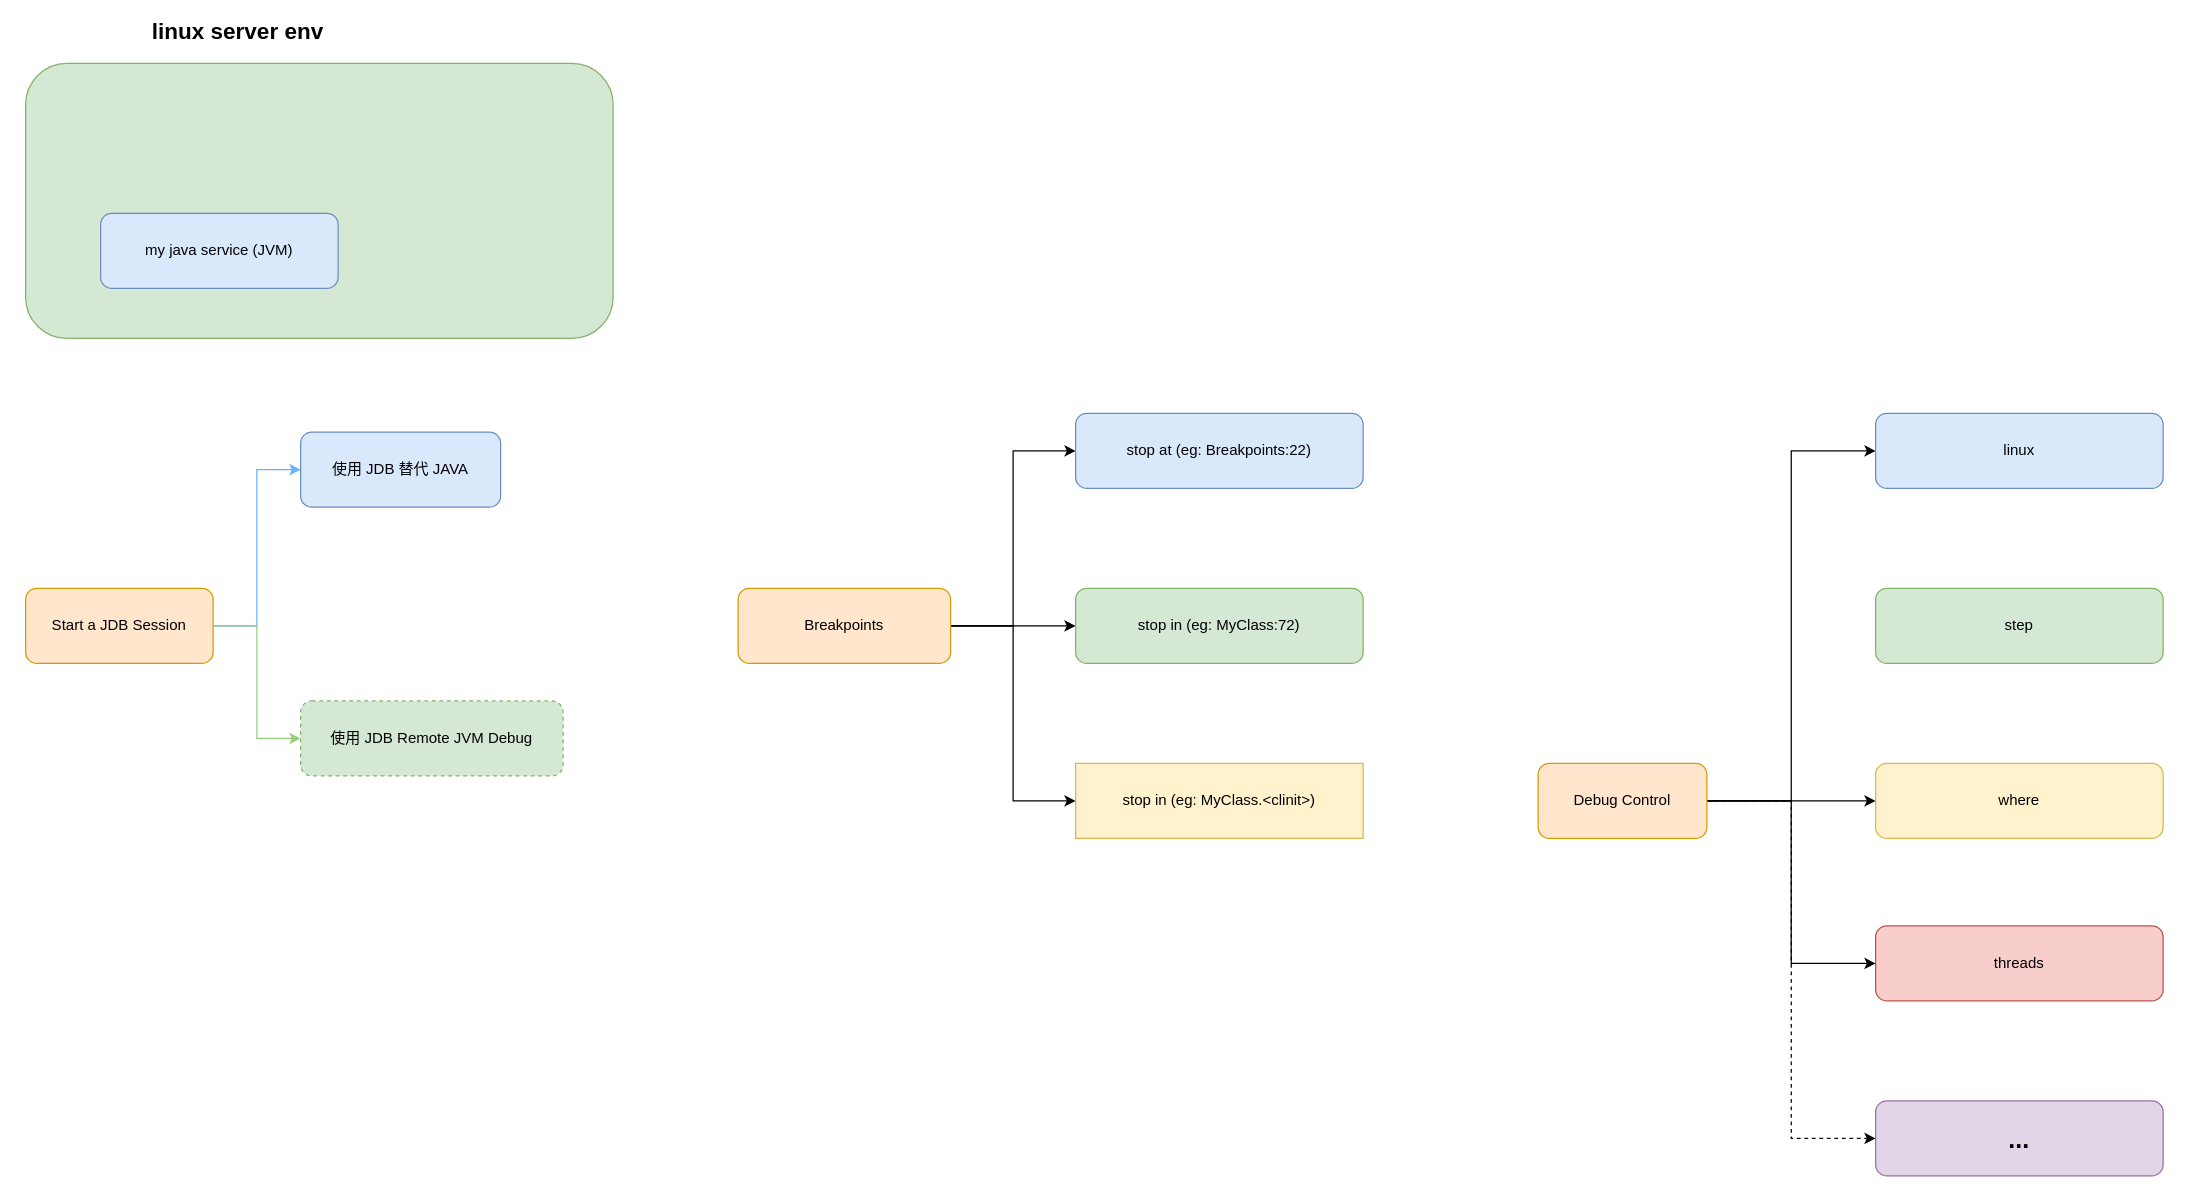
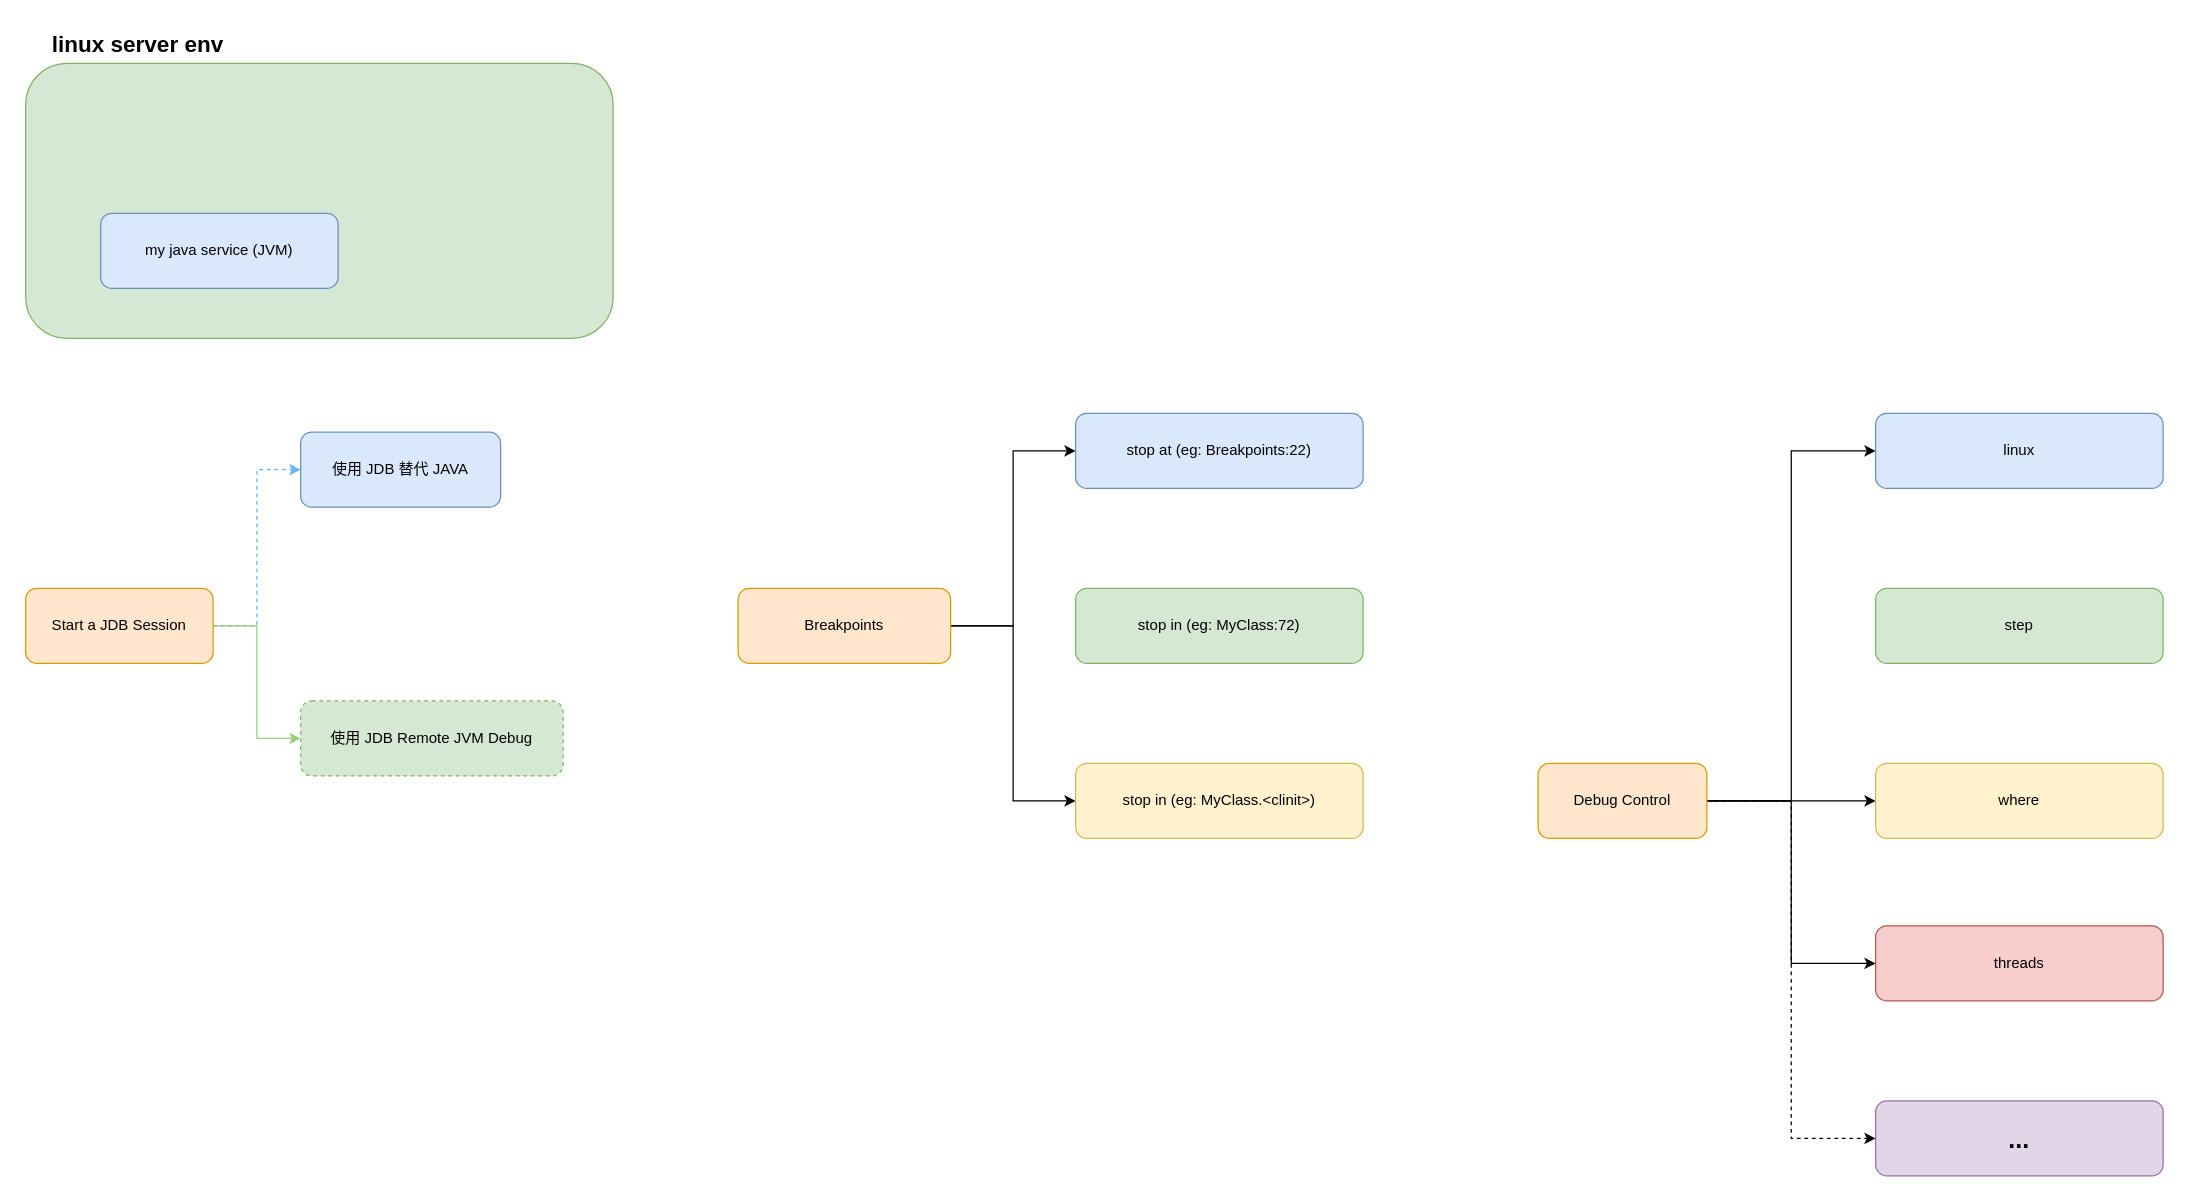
(238, 32) -> (138, 44)
(257, 529) -> (257, 529)
(1042, 626) -> none
(1219, 801) -> (1219, 801)
